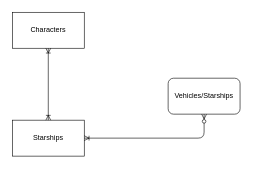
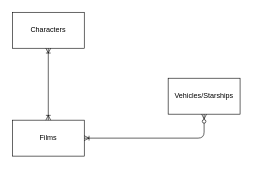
(204, 96) -> (204, 96)
(48, 138) -> (48, 138)
